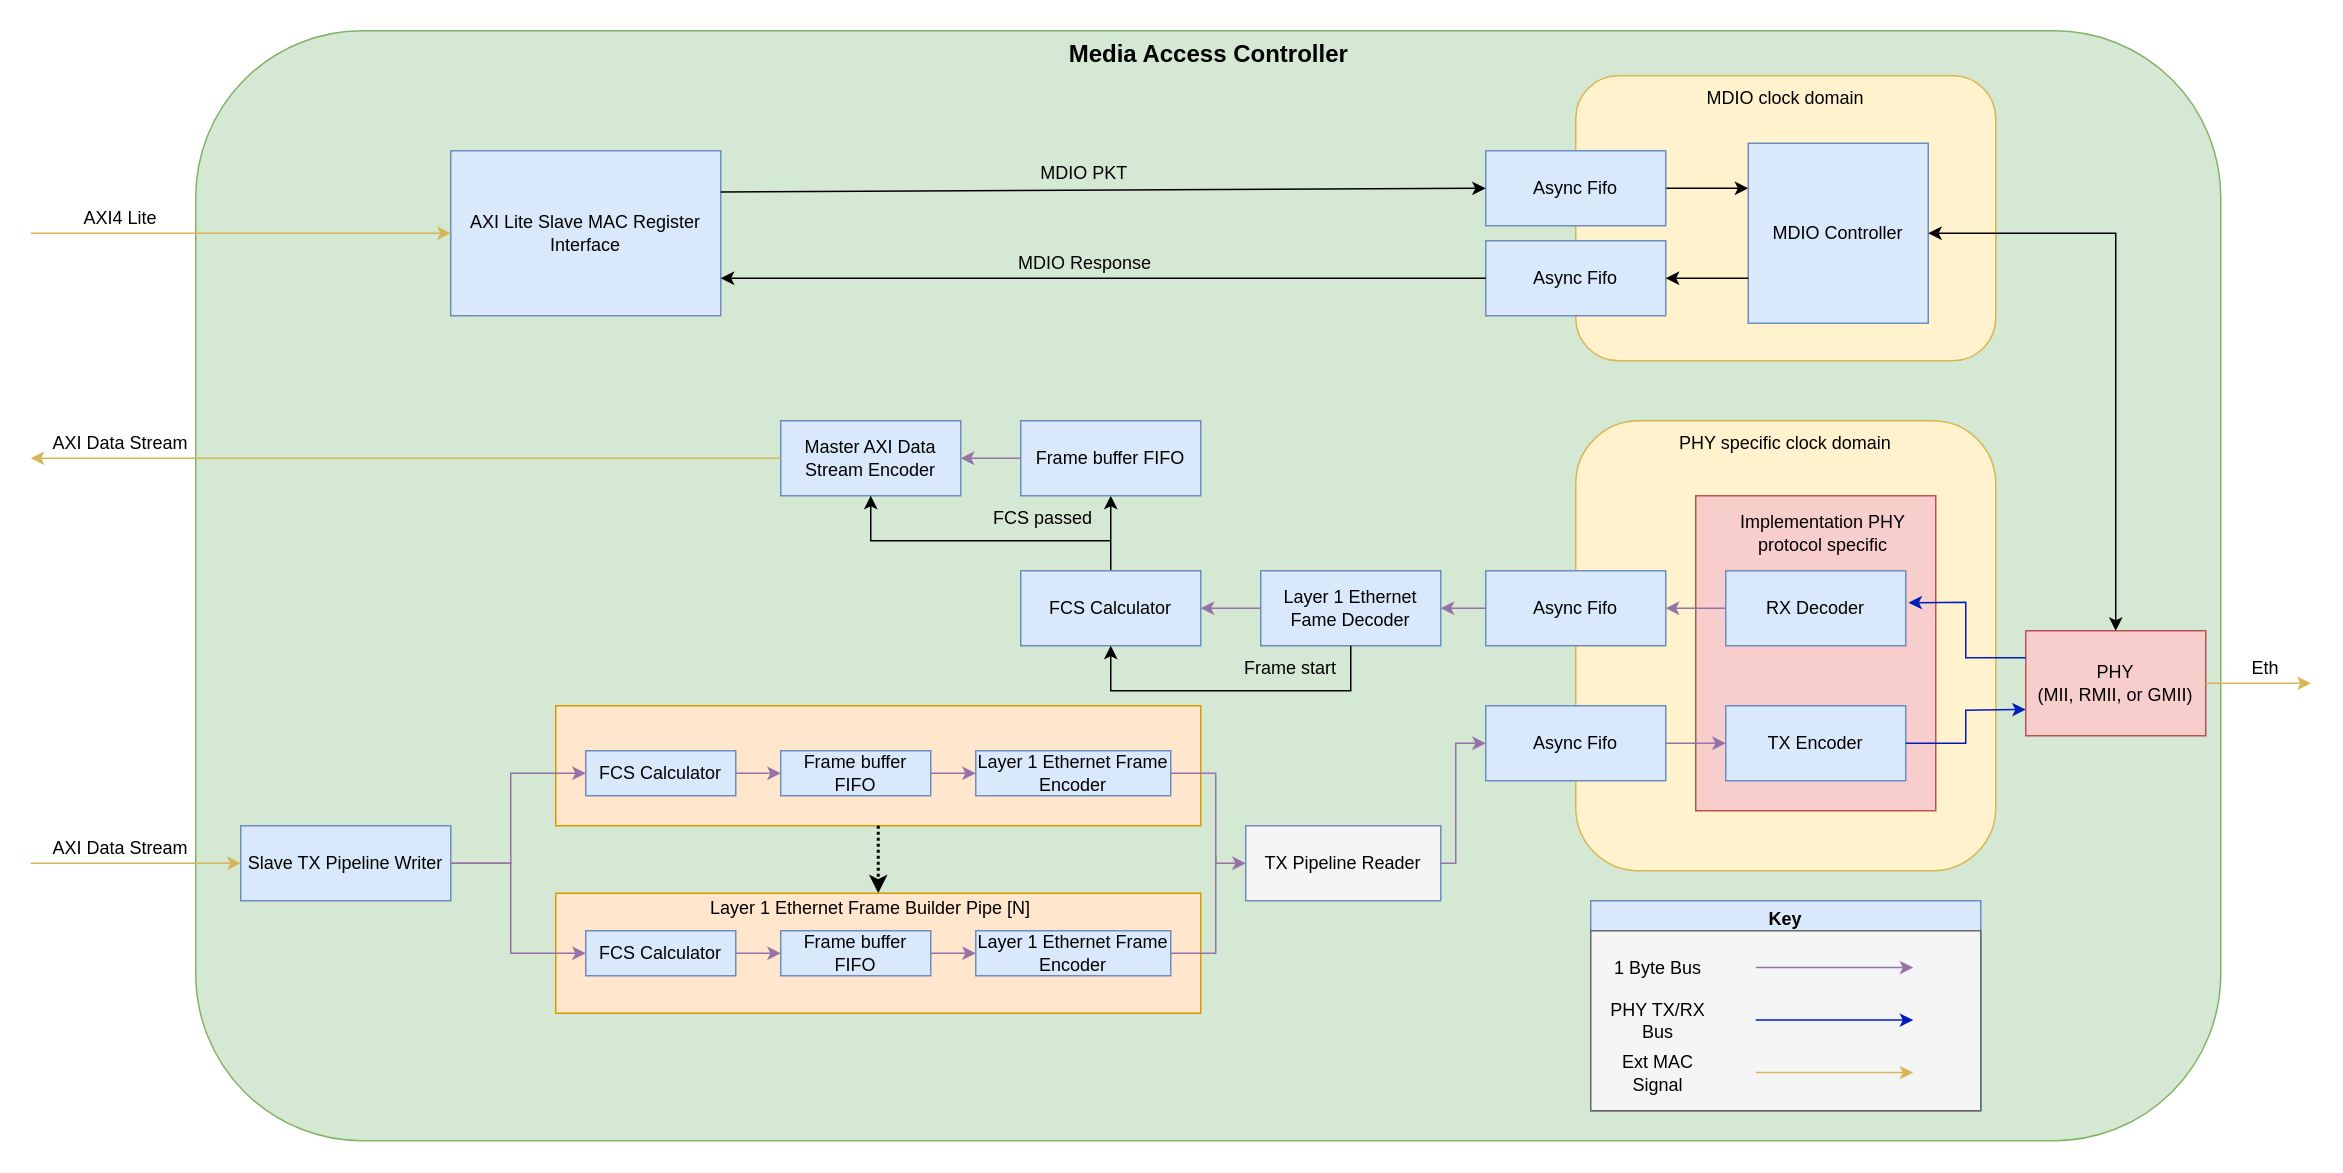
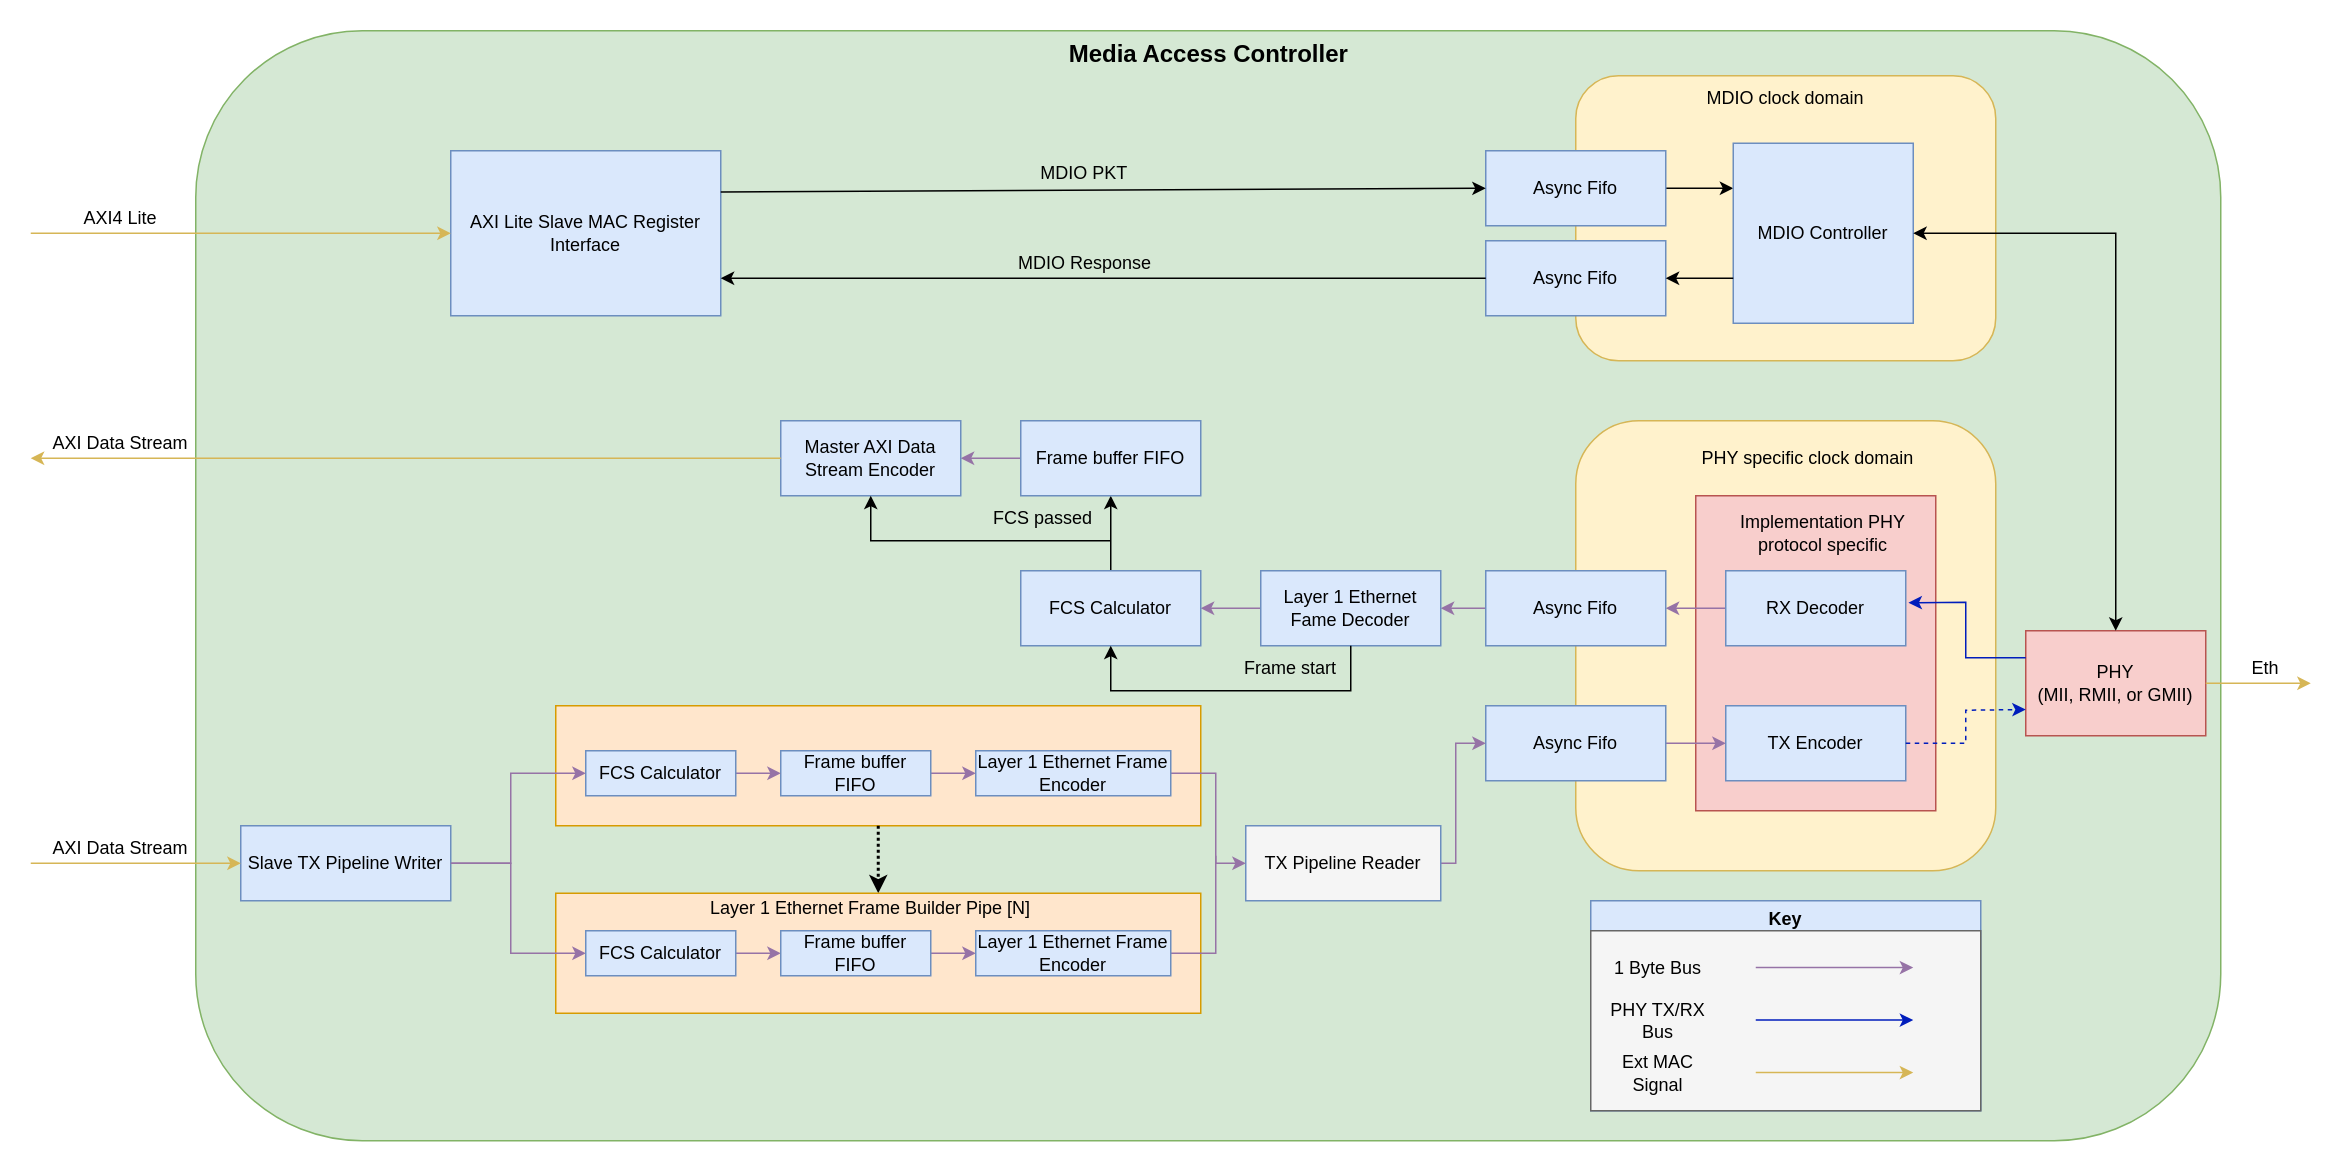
(1838, 233) -> (1823, 233)
(1786, 443) -> (1808, 458)
(1966, 731) -> (1966, 731)
